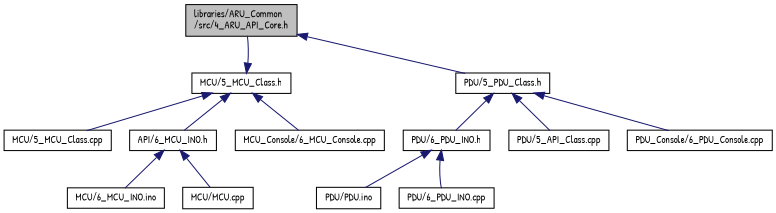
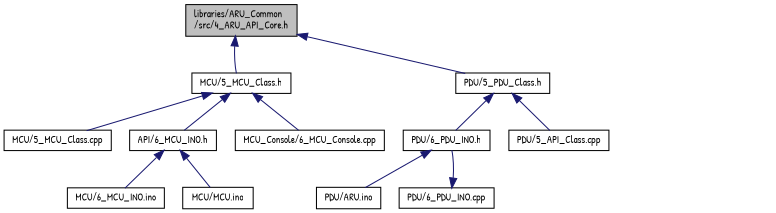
(248, 50) -> (235, 60)
(700, 140) -> none
(440, 174) -> (453, 164)
(218, 198) -> (218, 198)
(349, 198) -> (349, 198)
